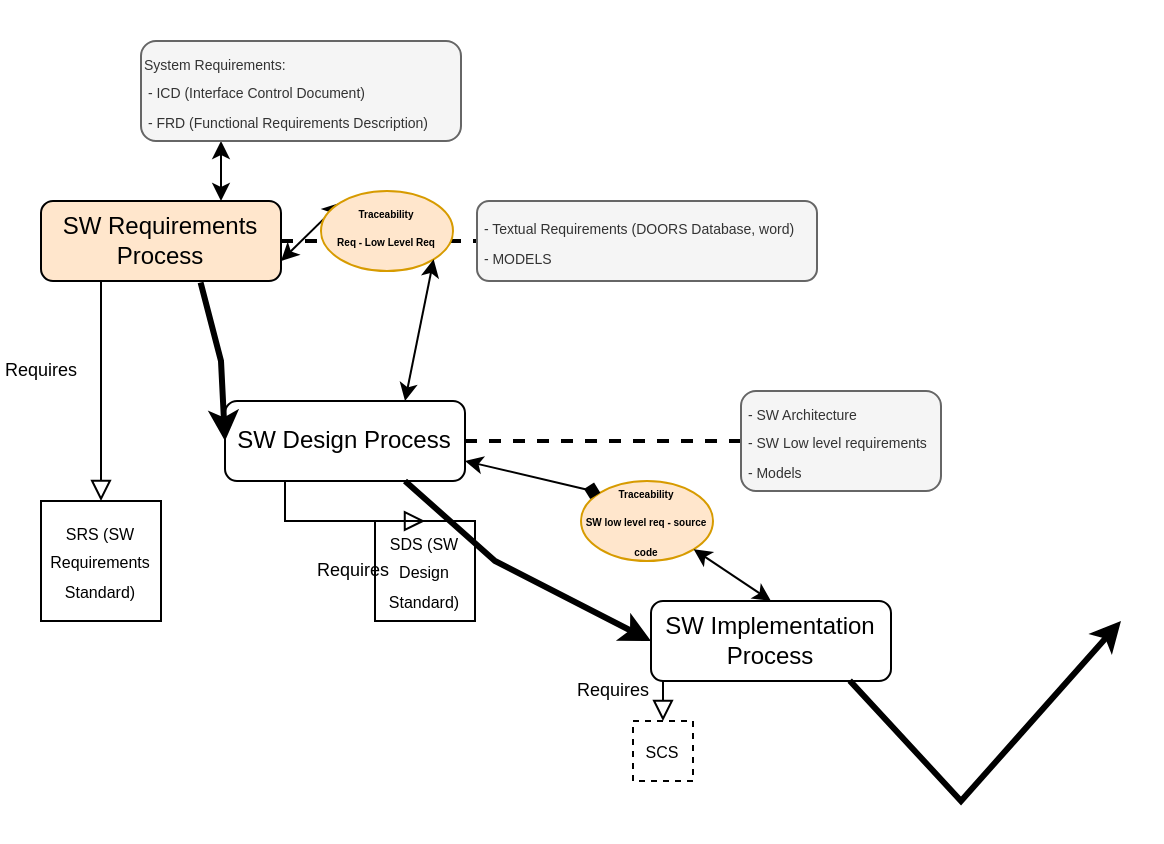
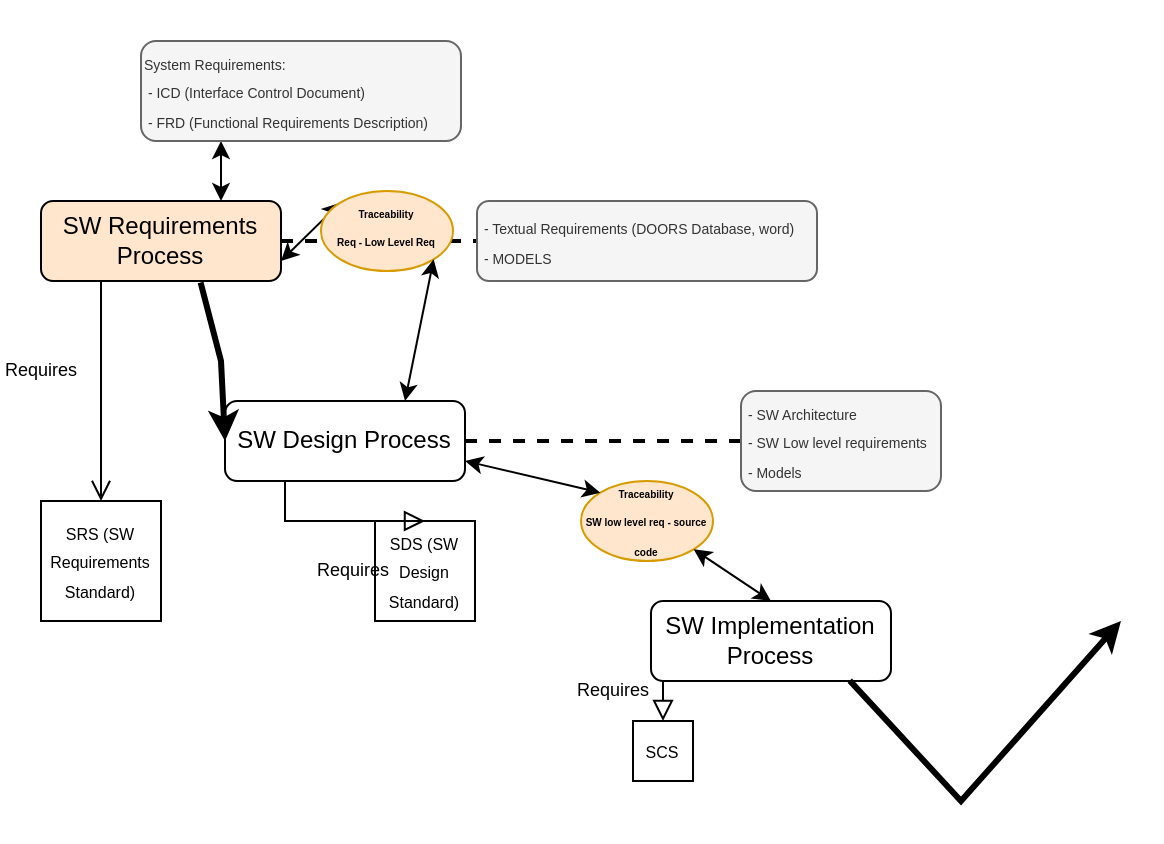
(101, 479) -> (101, 486)
(584, 489) -> (585, 489)
(510, 569) -> none
(663, 751) -> (663, 751)
